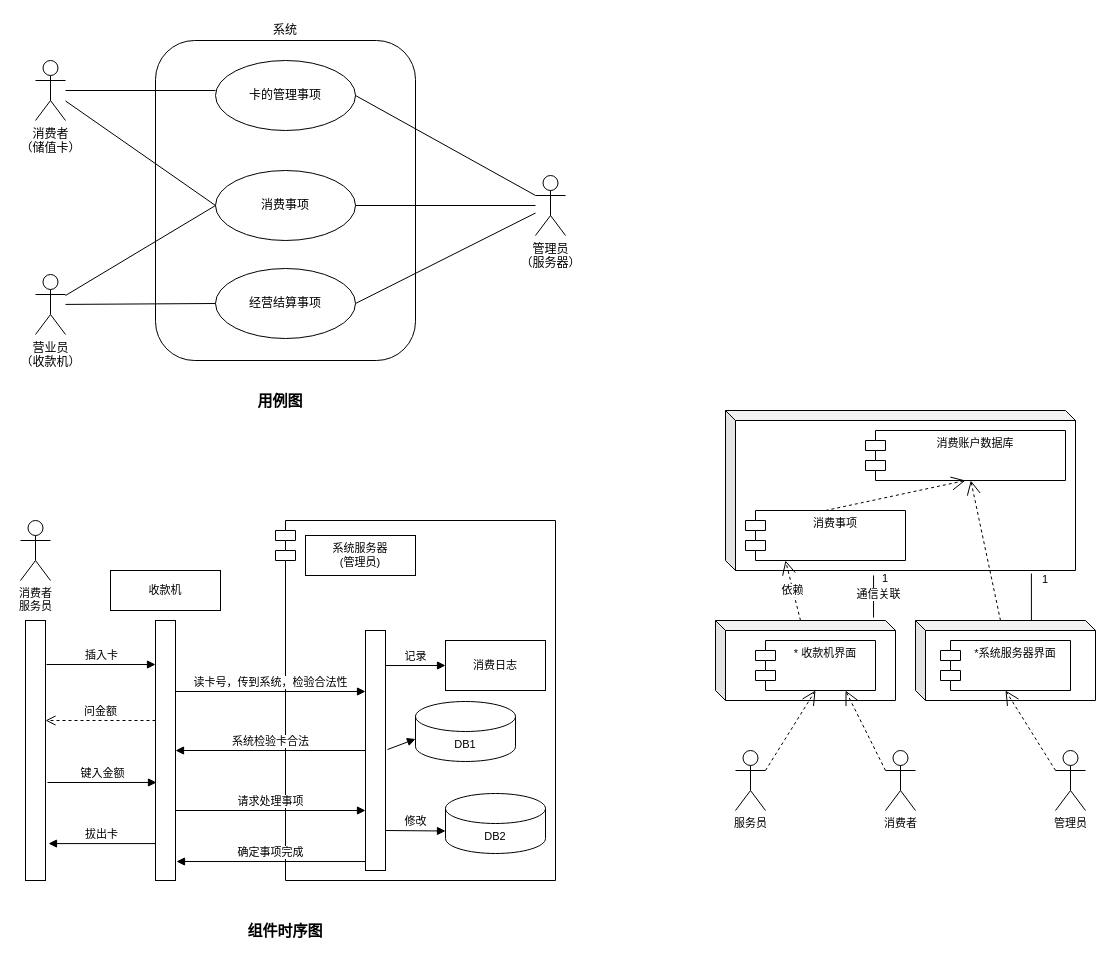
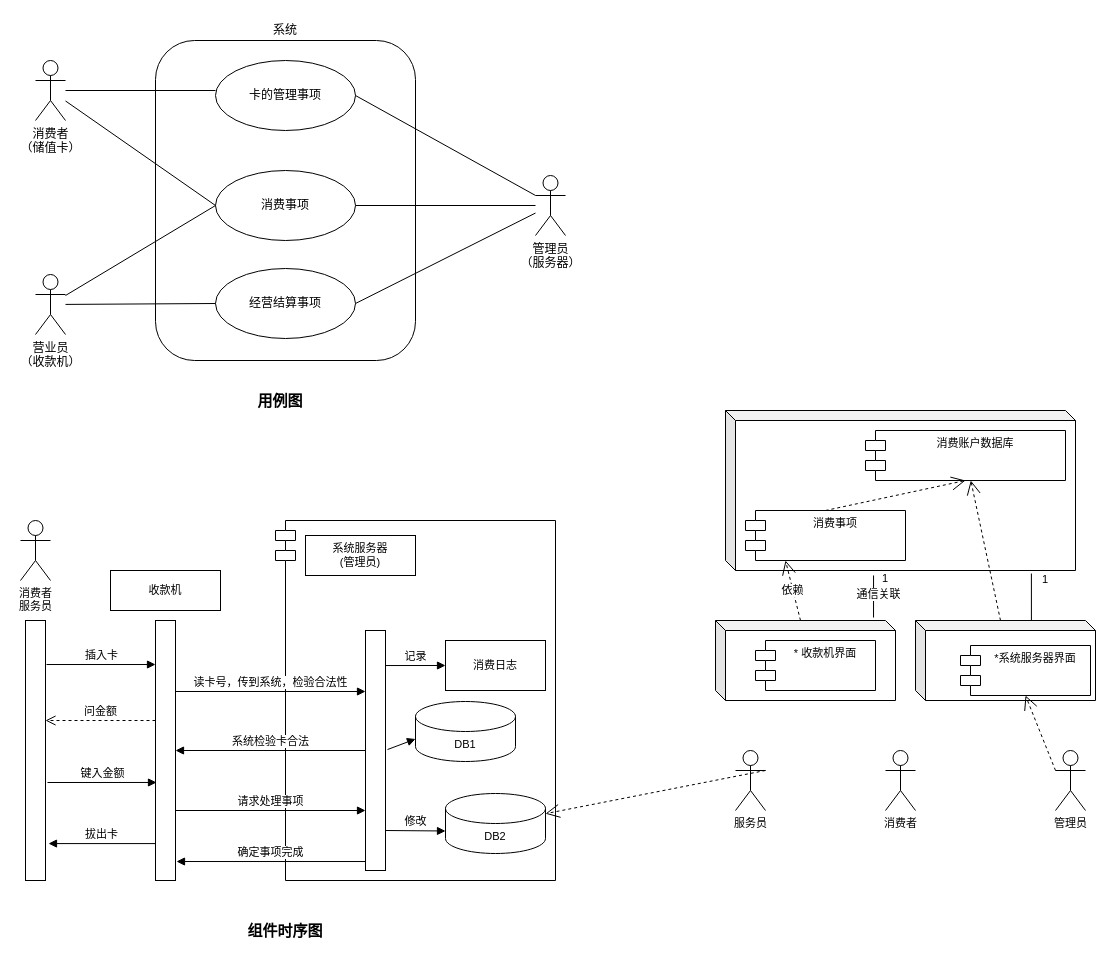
(1006, 666) -> (1026, 671)
(865, 730) -> none
(790, 731) -> (657, 792)
